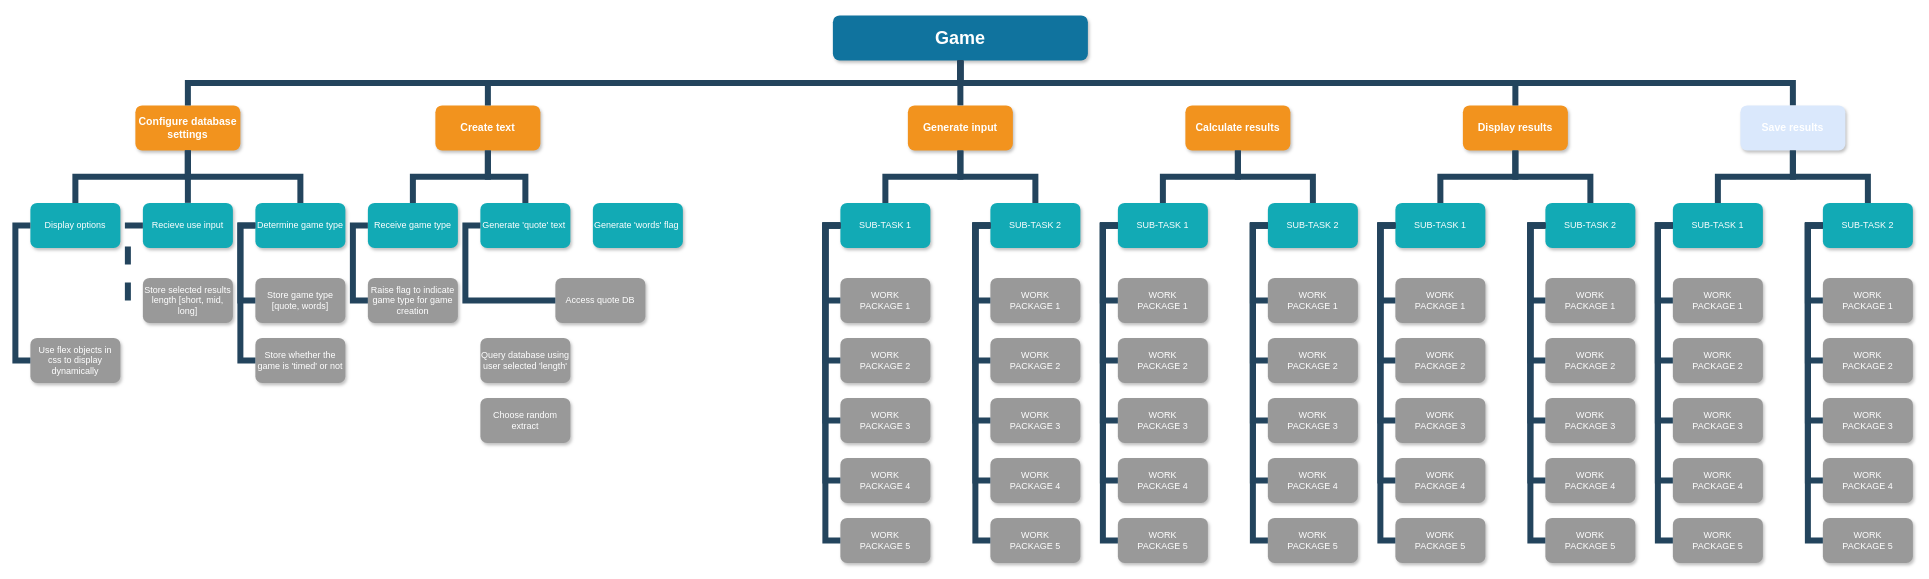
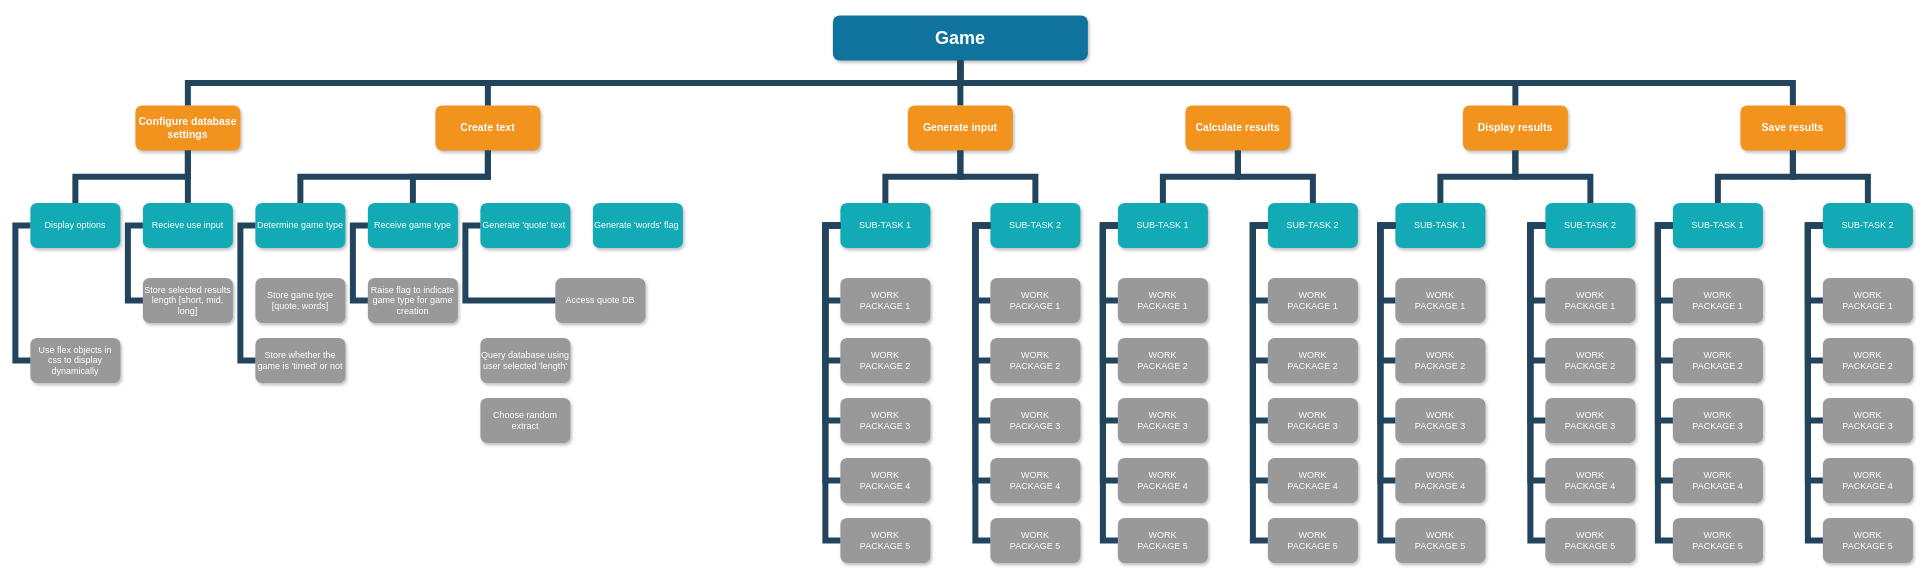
(1793, 128) -> (1793, 128)
(243, 177) -> none
(520, 177) -> (357, 177)
(128, 237) -> (128, 237)
(248, 300) -> none
